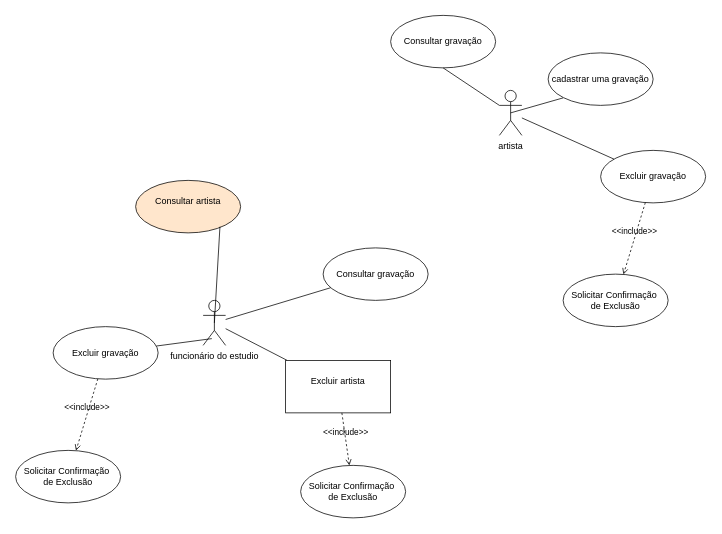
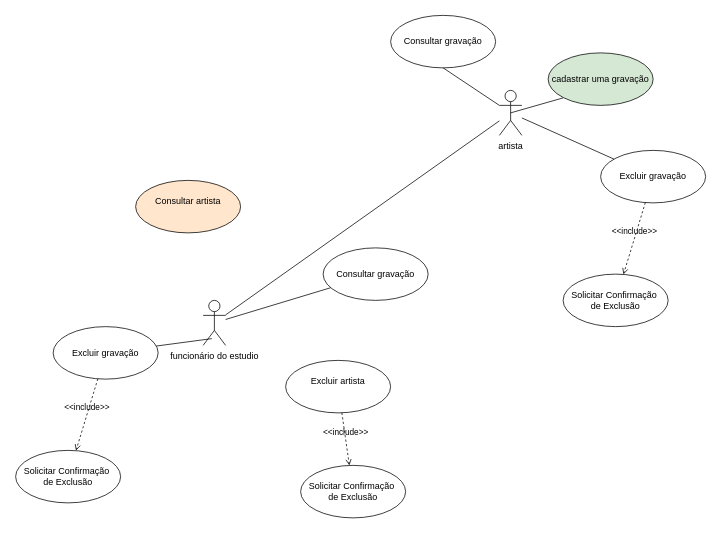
(600, 79) -> (600, 79)
(217, 268) -> none
(256, 344) -> (363, 218)
(338, 387) -> (338, 387)
